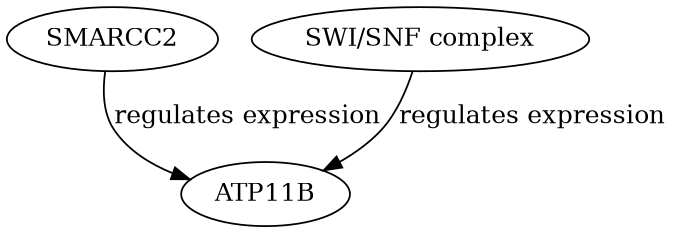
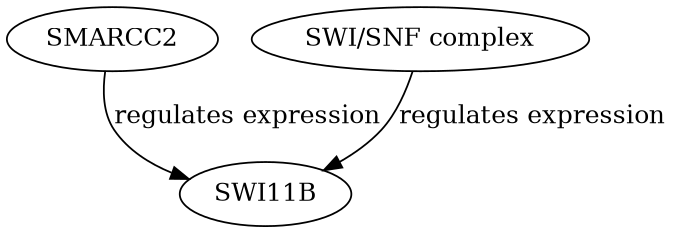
(266, 194) -> (266, 194)
